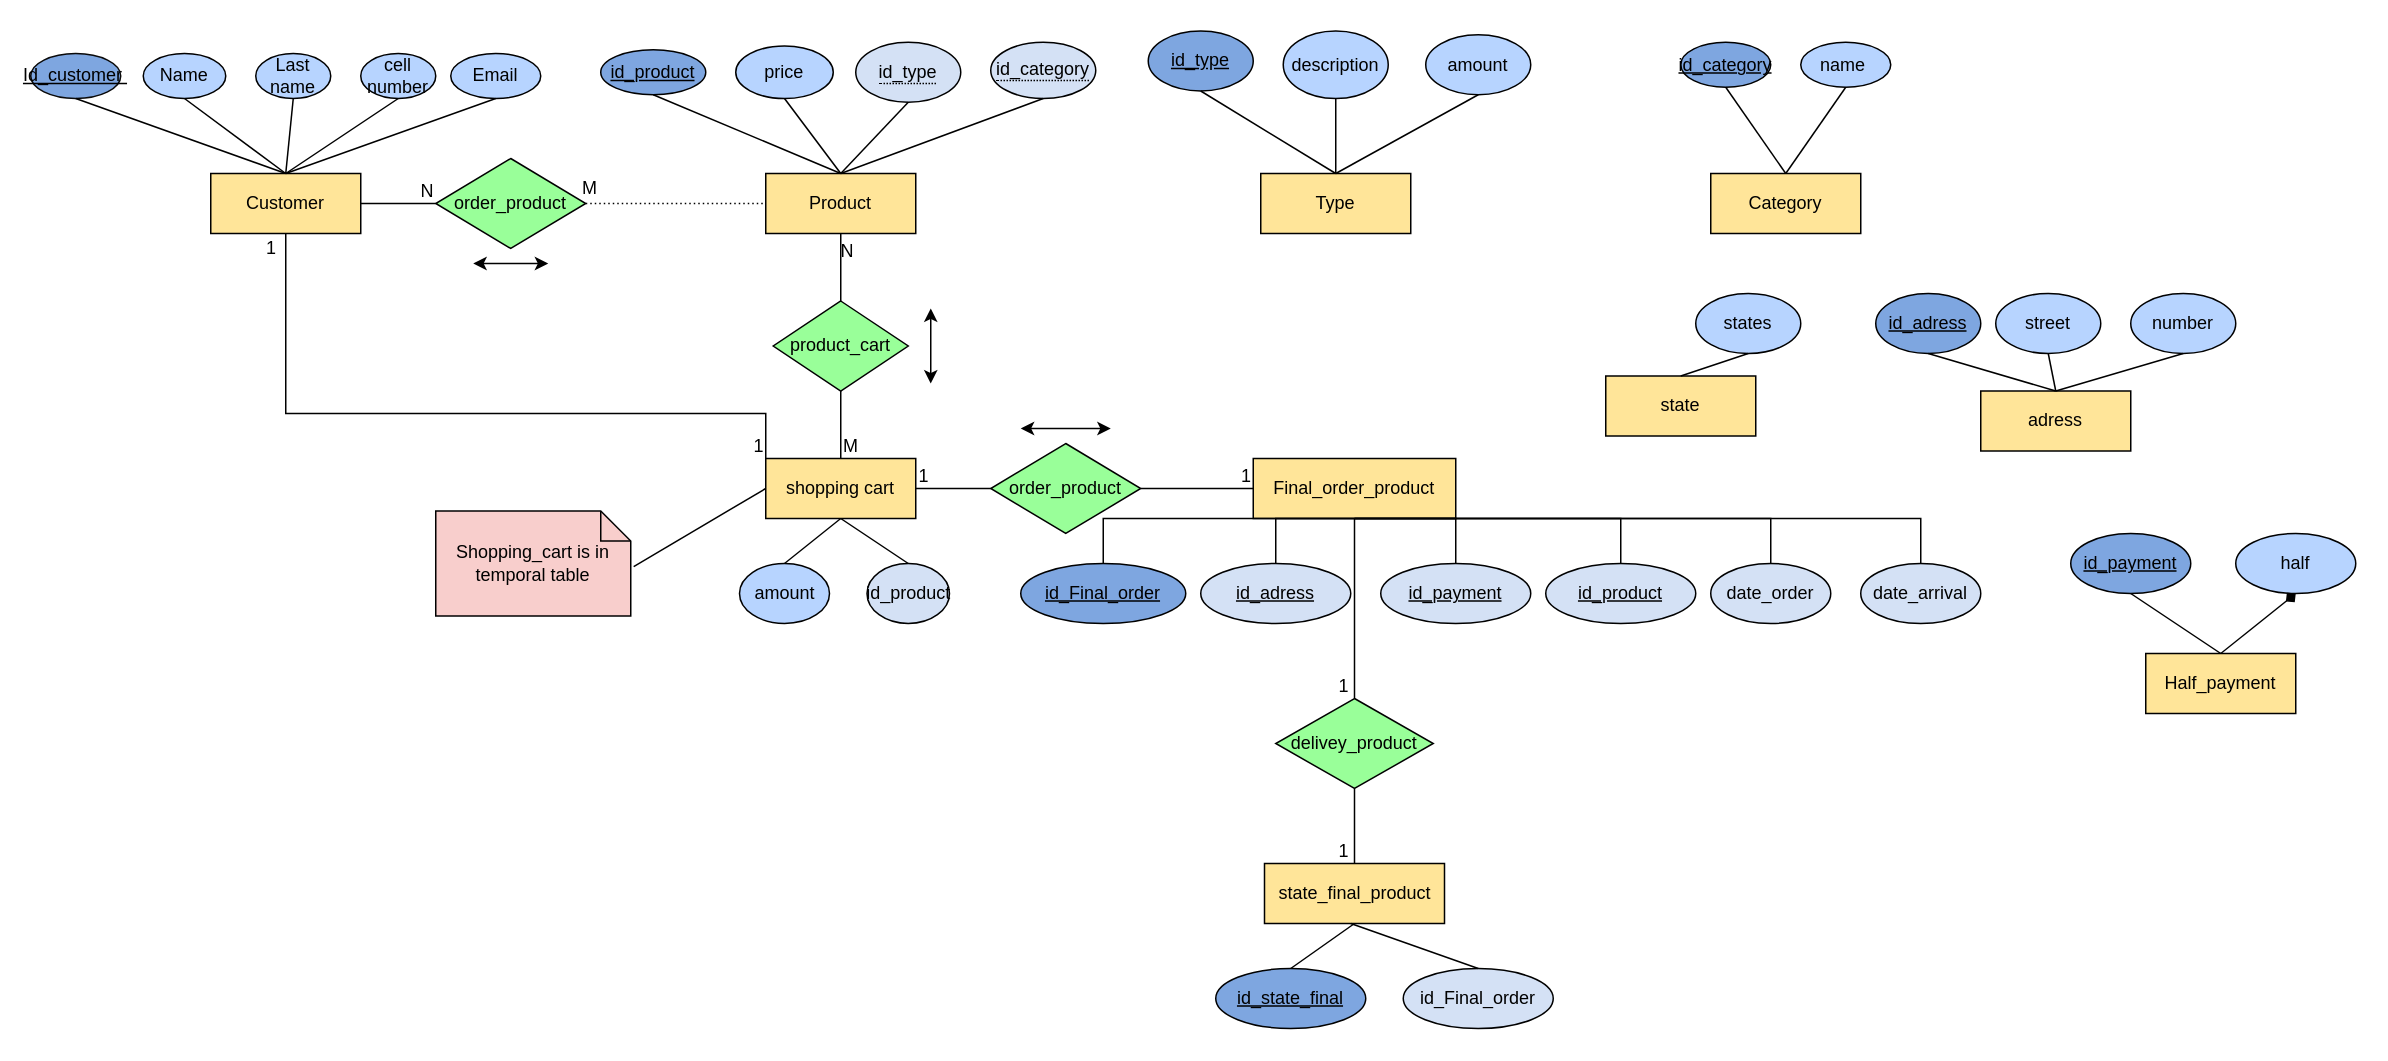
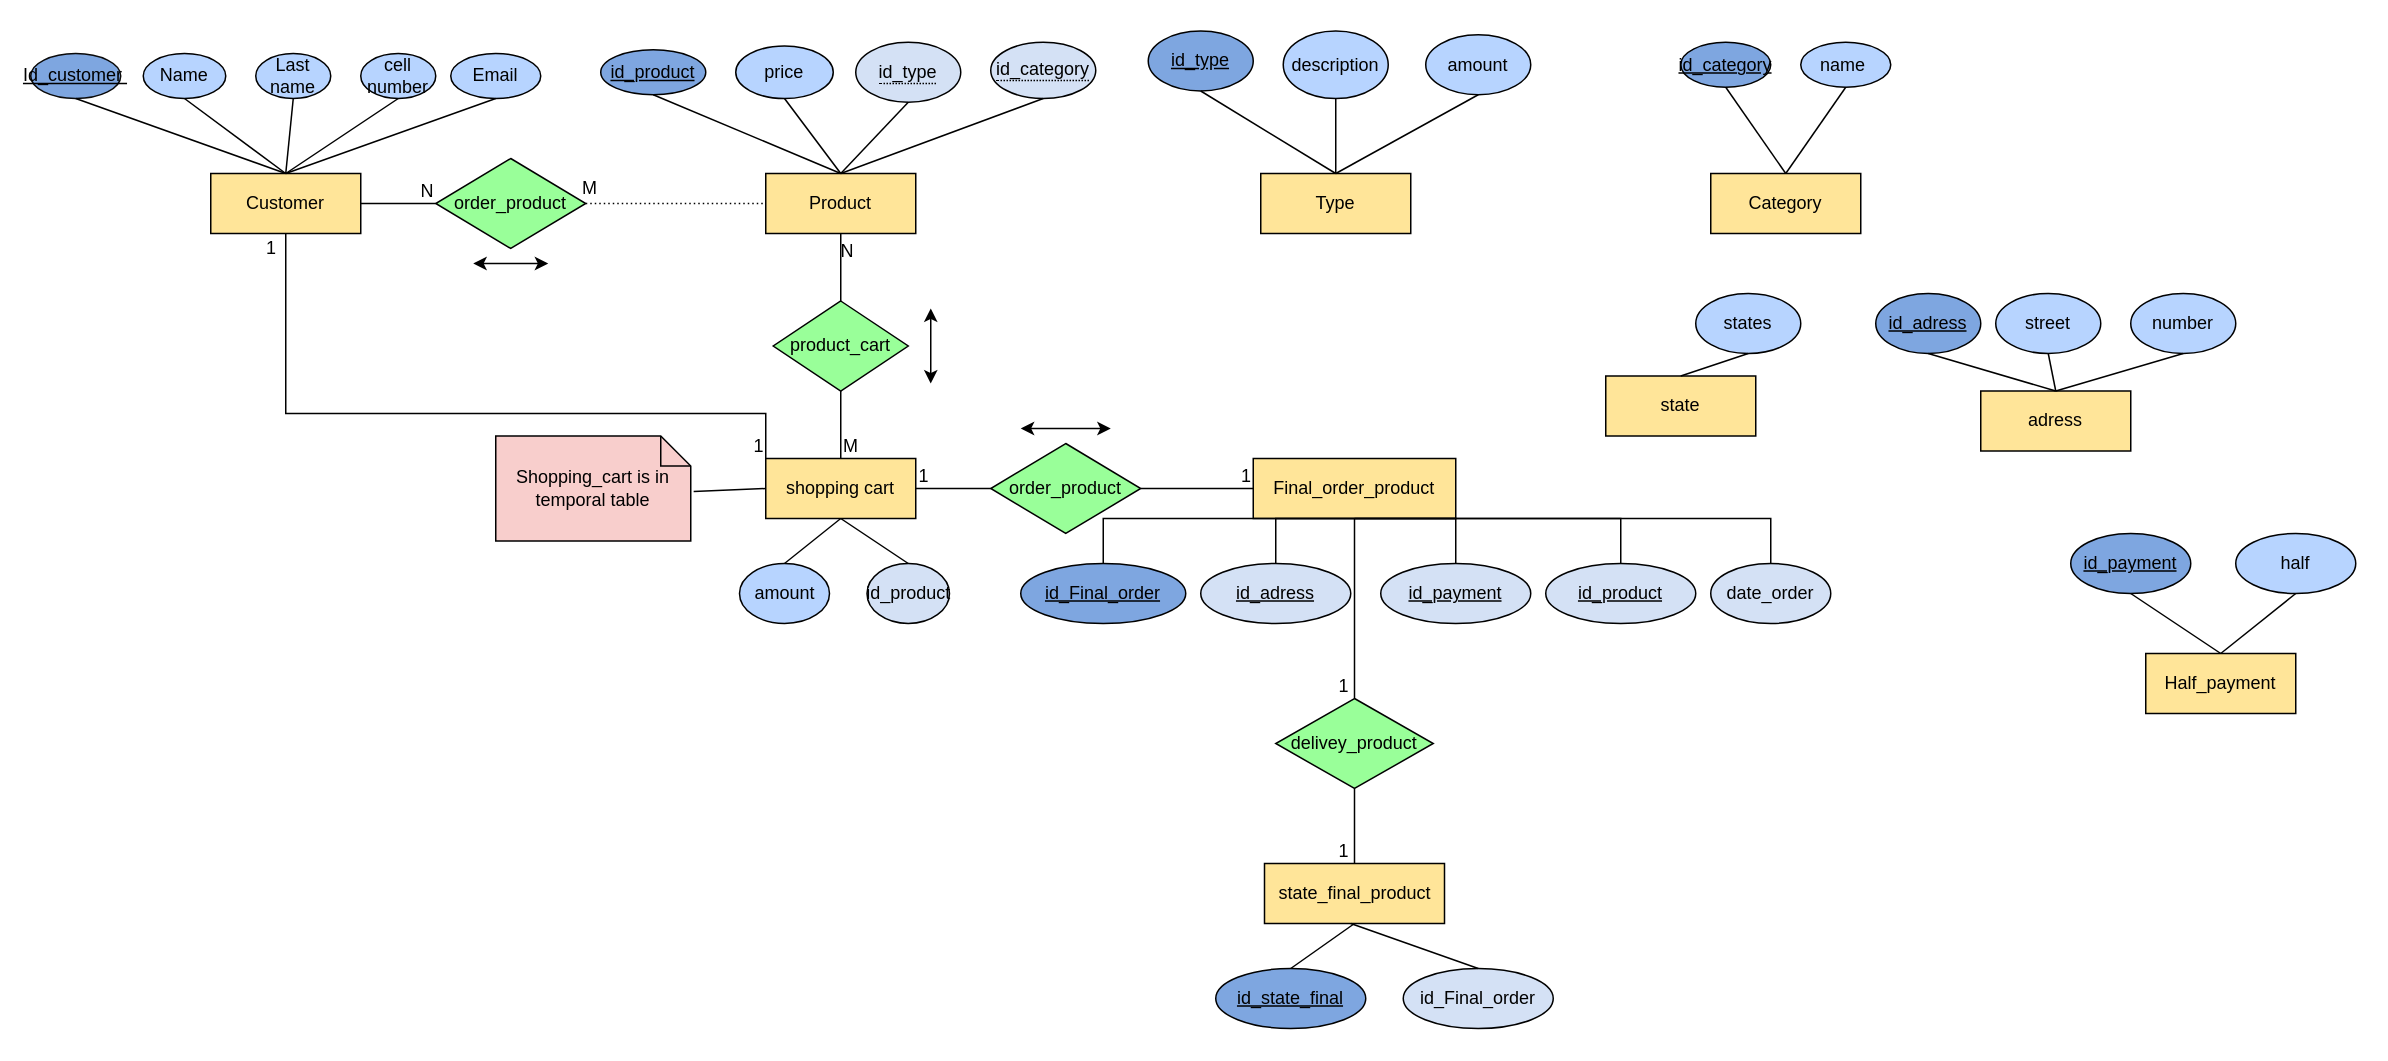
(1869, 518) -> none
(533, 563) -> (593, 488)
(1921, 593) -> none
(2286, 601) -> (2290, 598)
